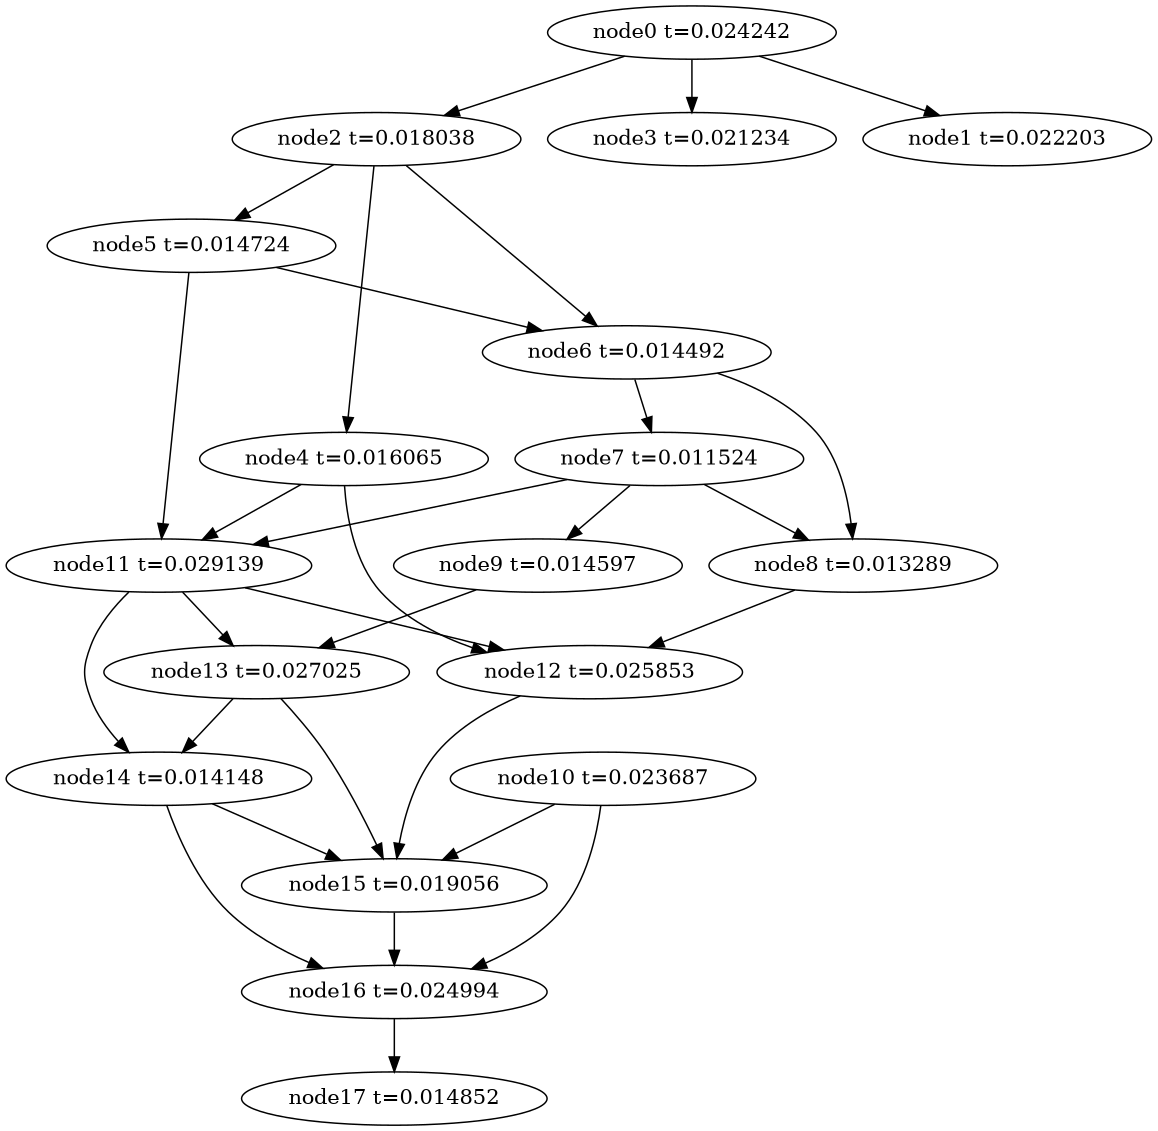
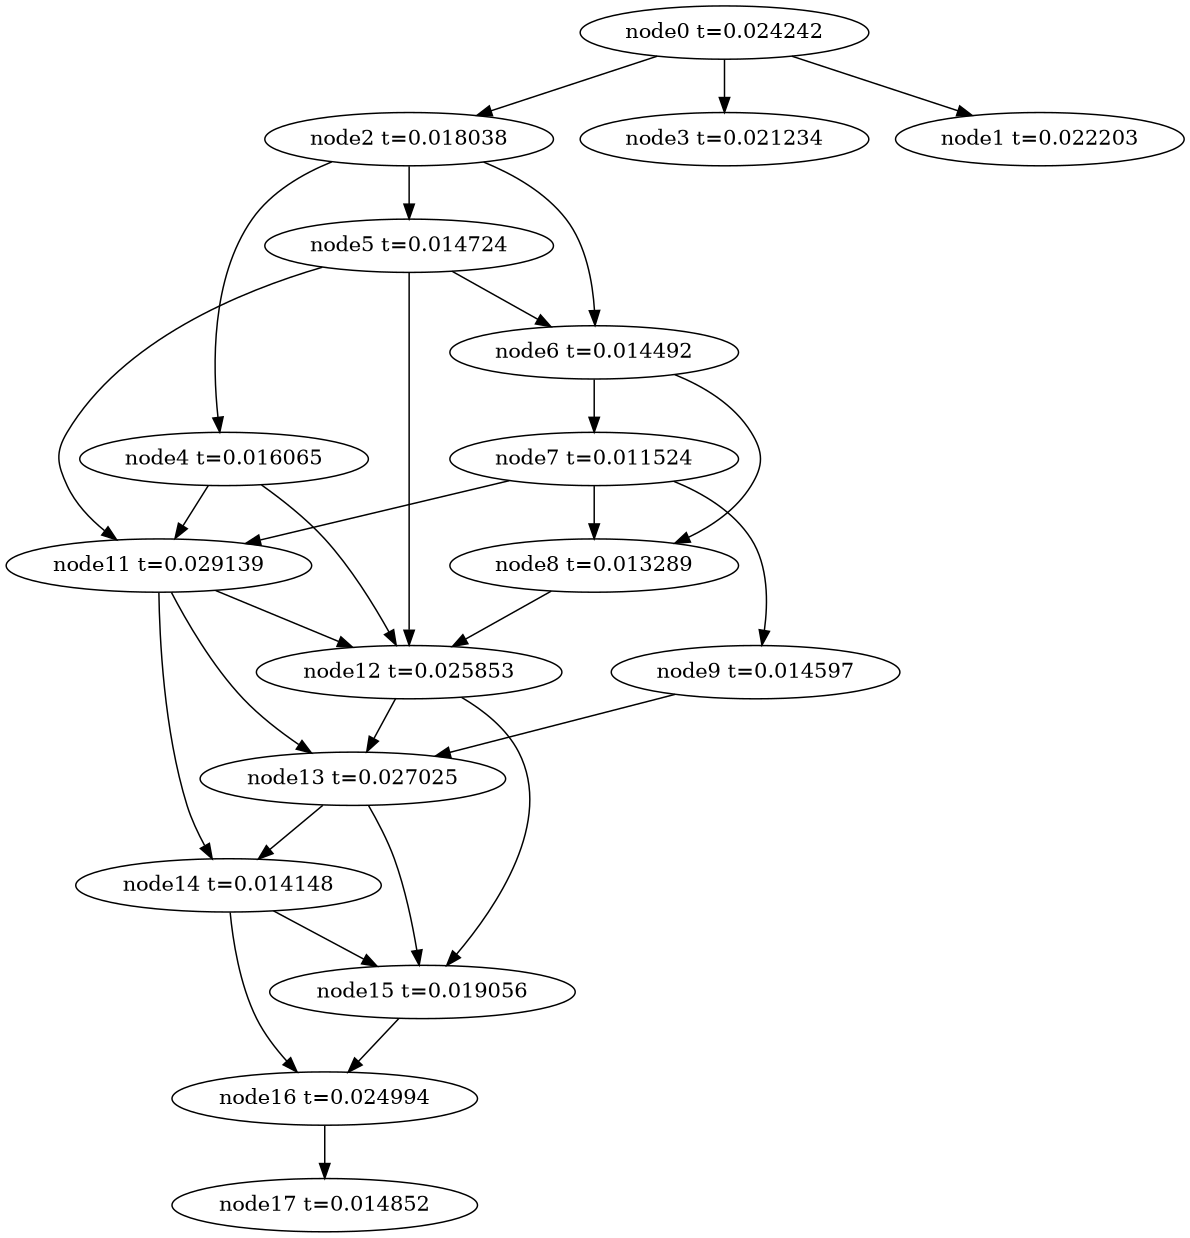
none -> (409, 451)
none -> (385, 719)
(603, 779) -> none
